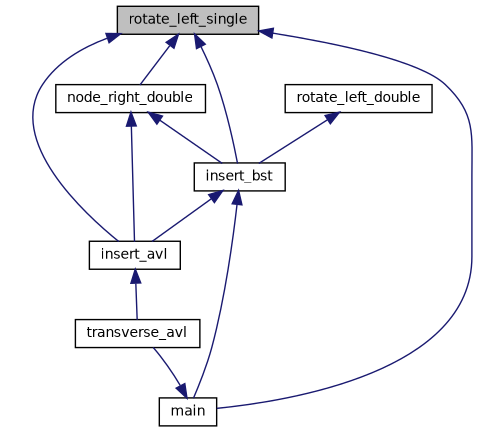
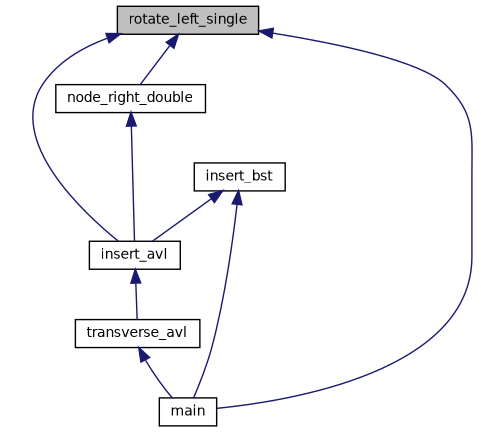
(359, 99) -> none
(223, 104) -> none
(191, 142) -> none
(168, 366) -> (158, 380)
